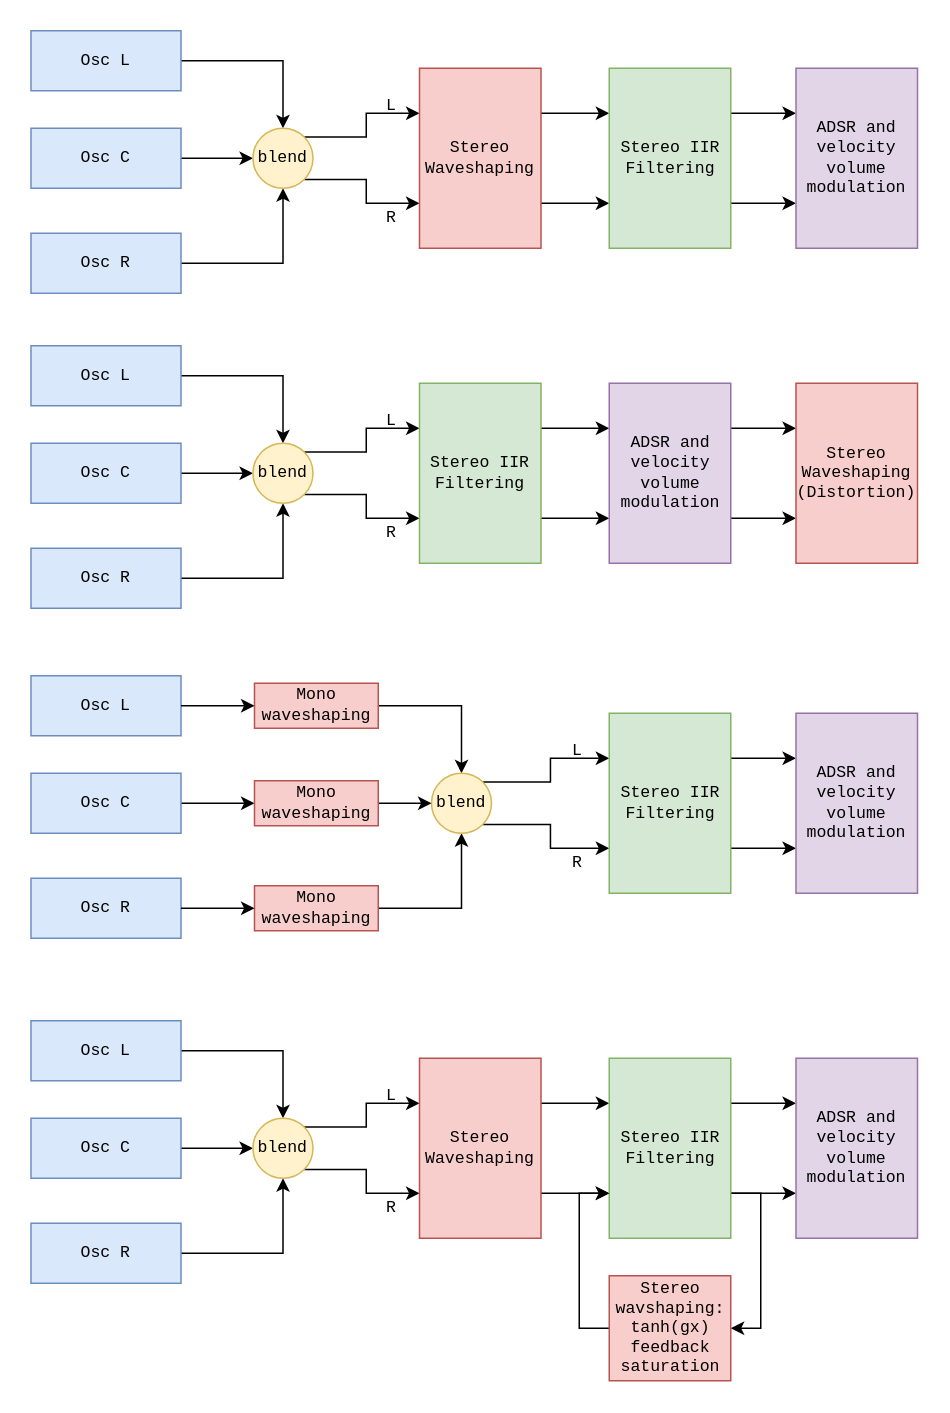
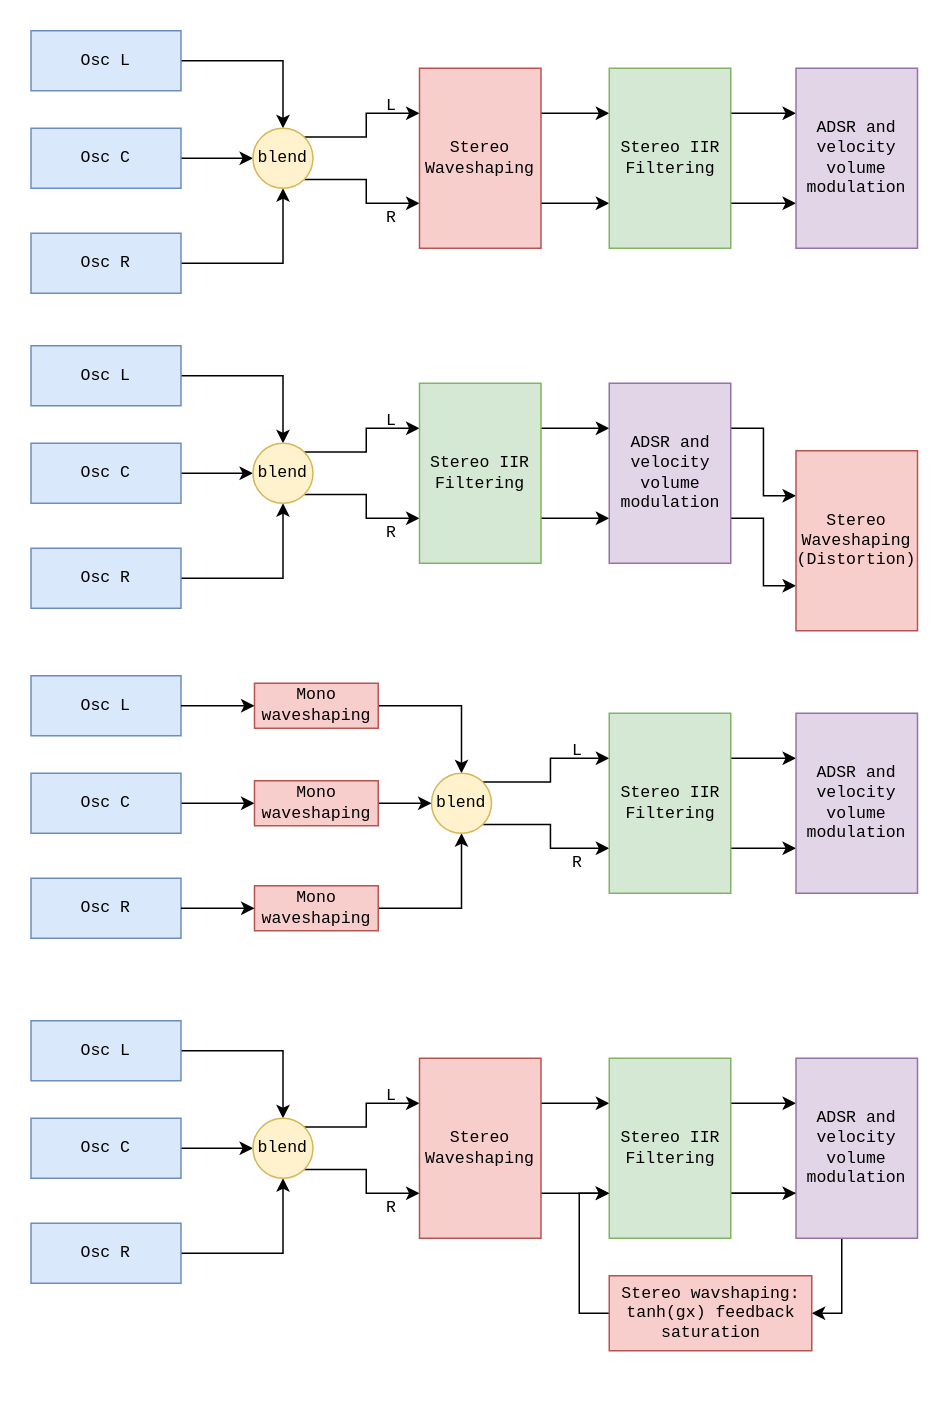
(857, 473) -> (857, 541)
(670, 1328) -> (710, 1313)
